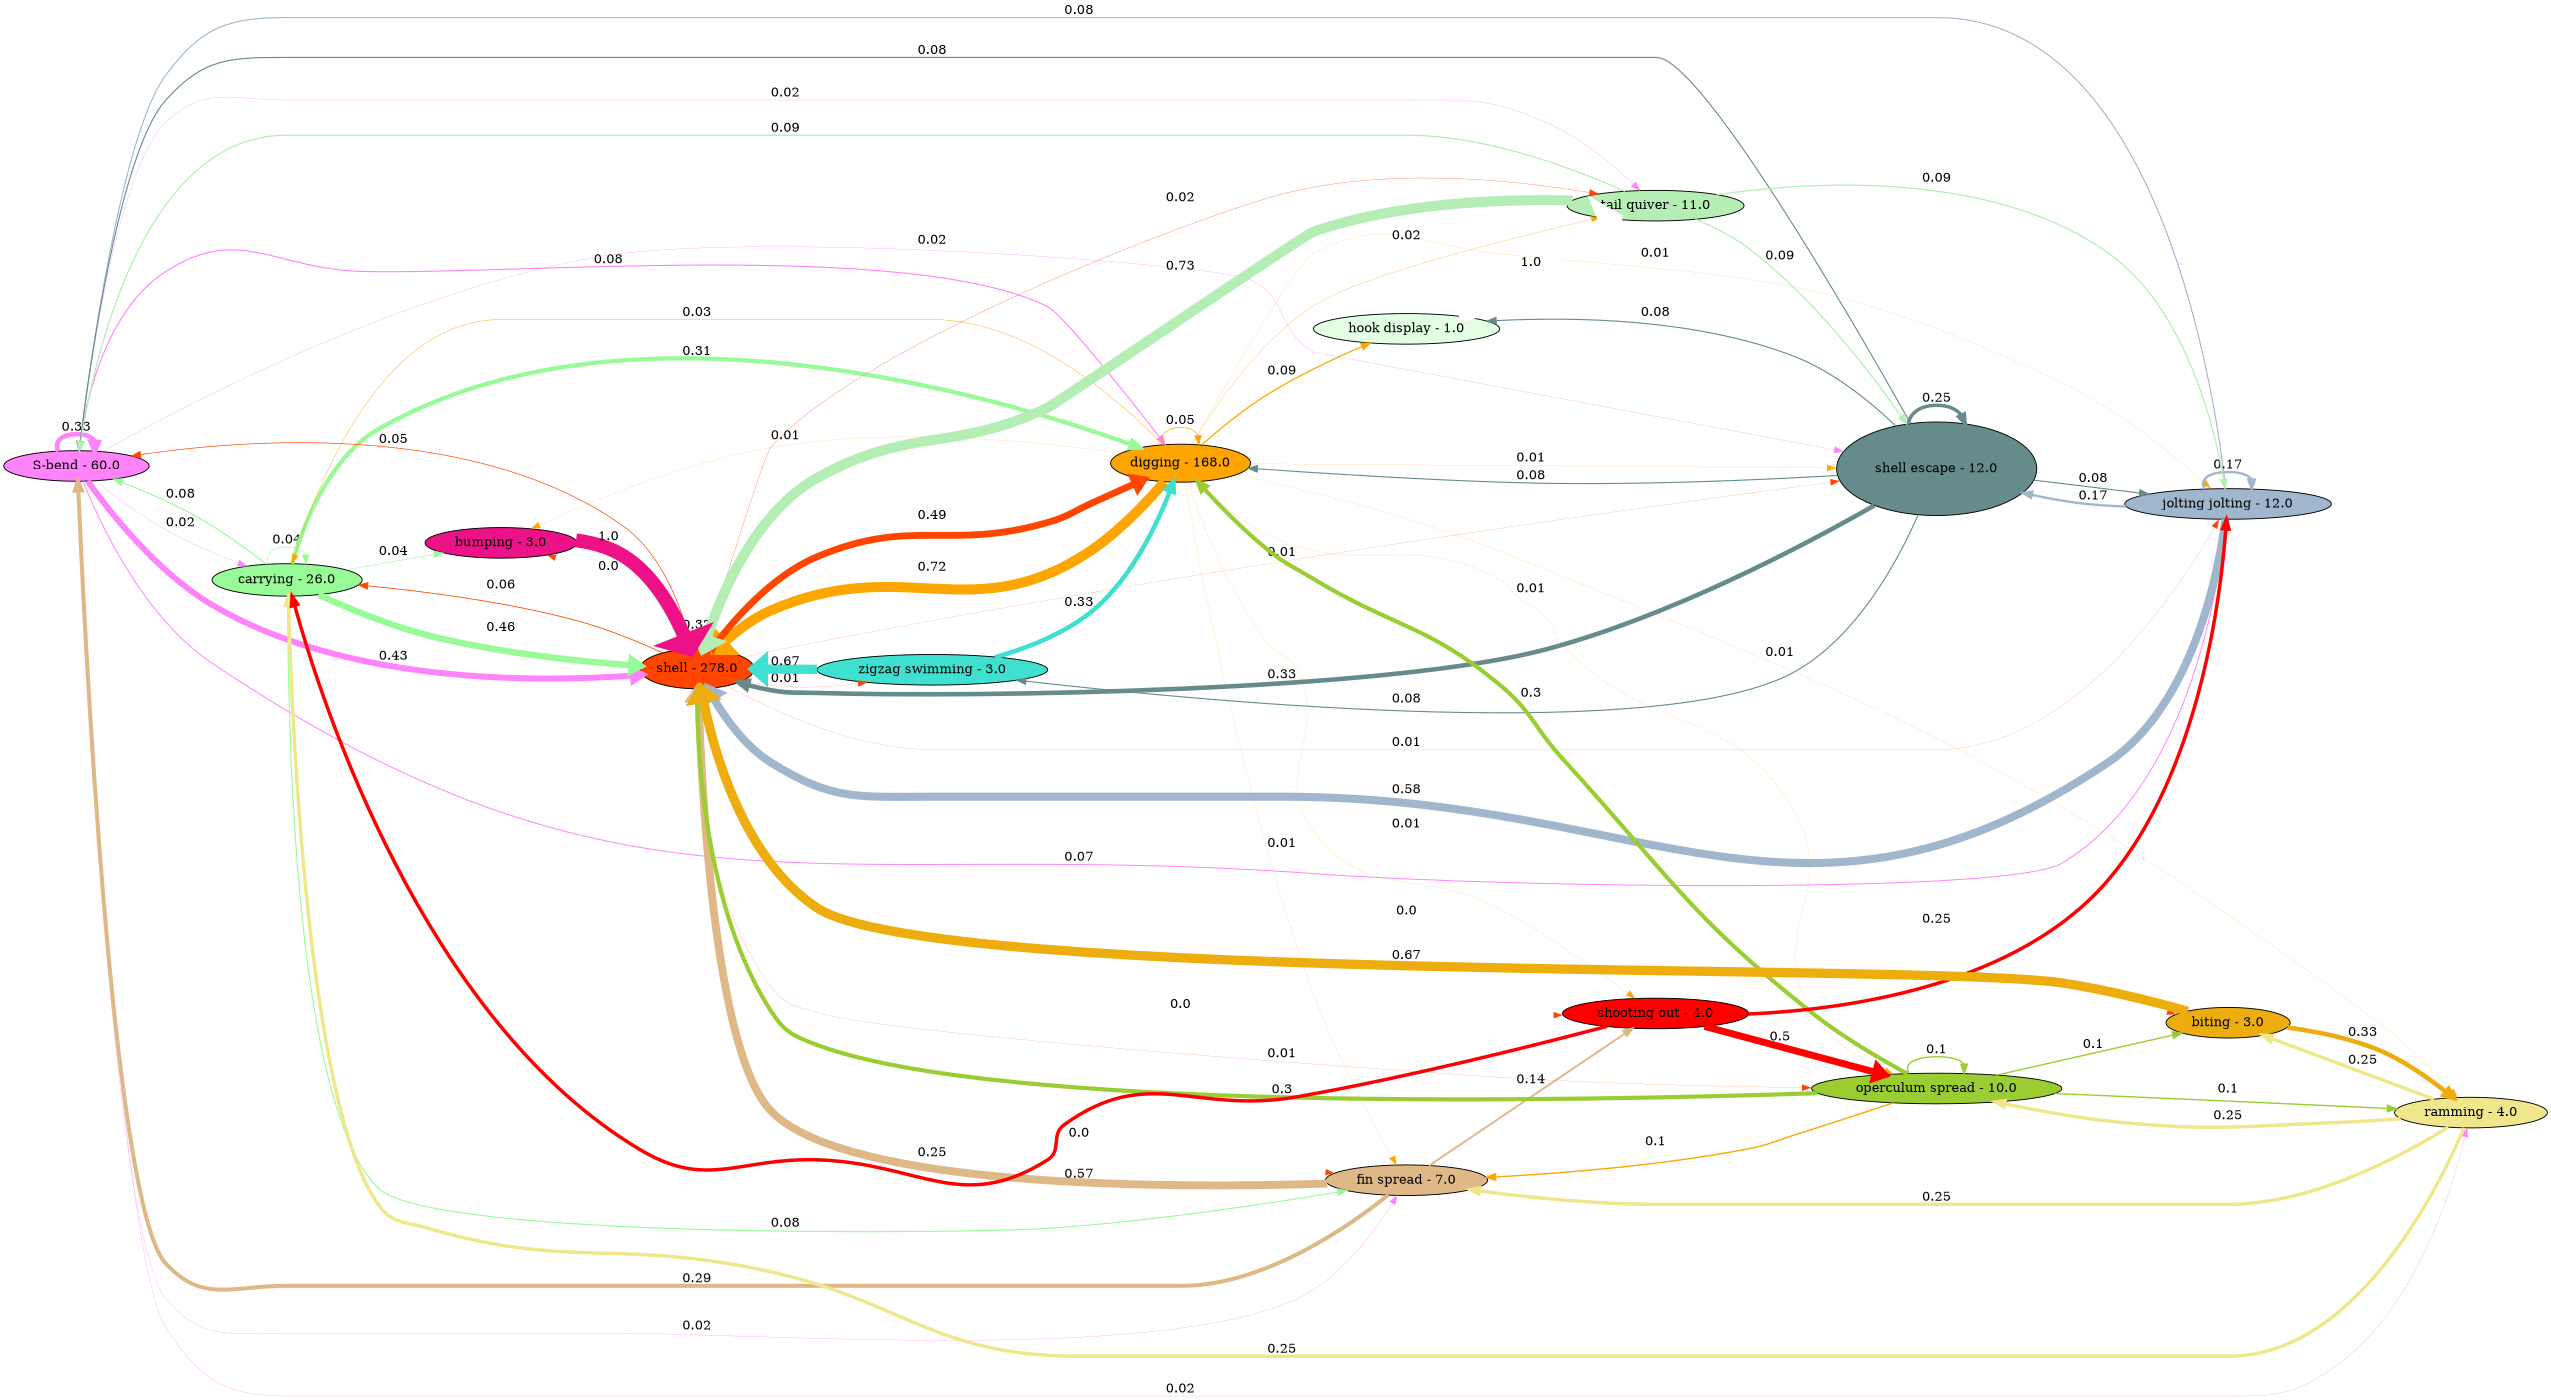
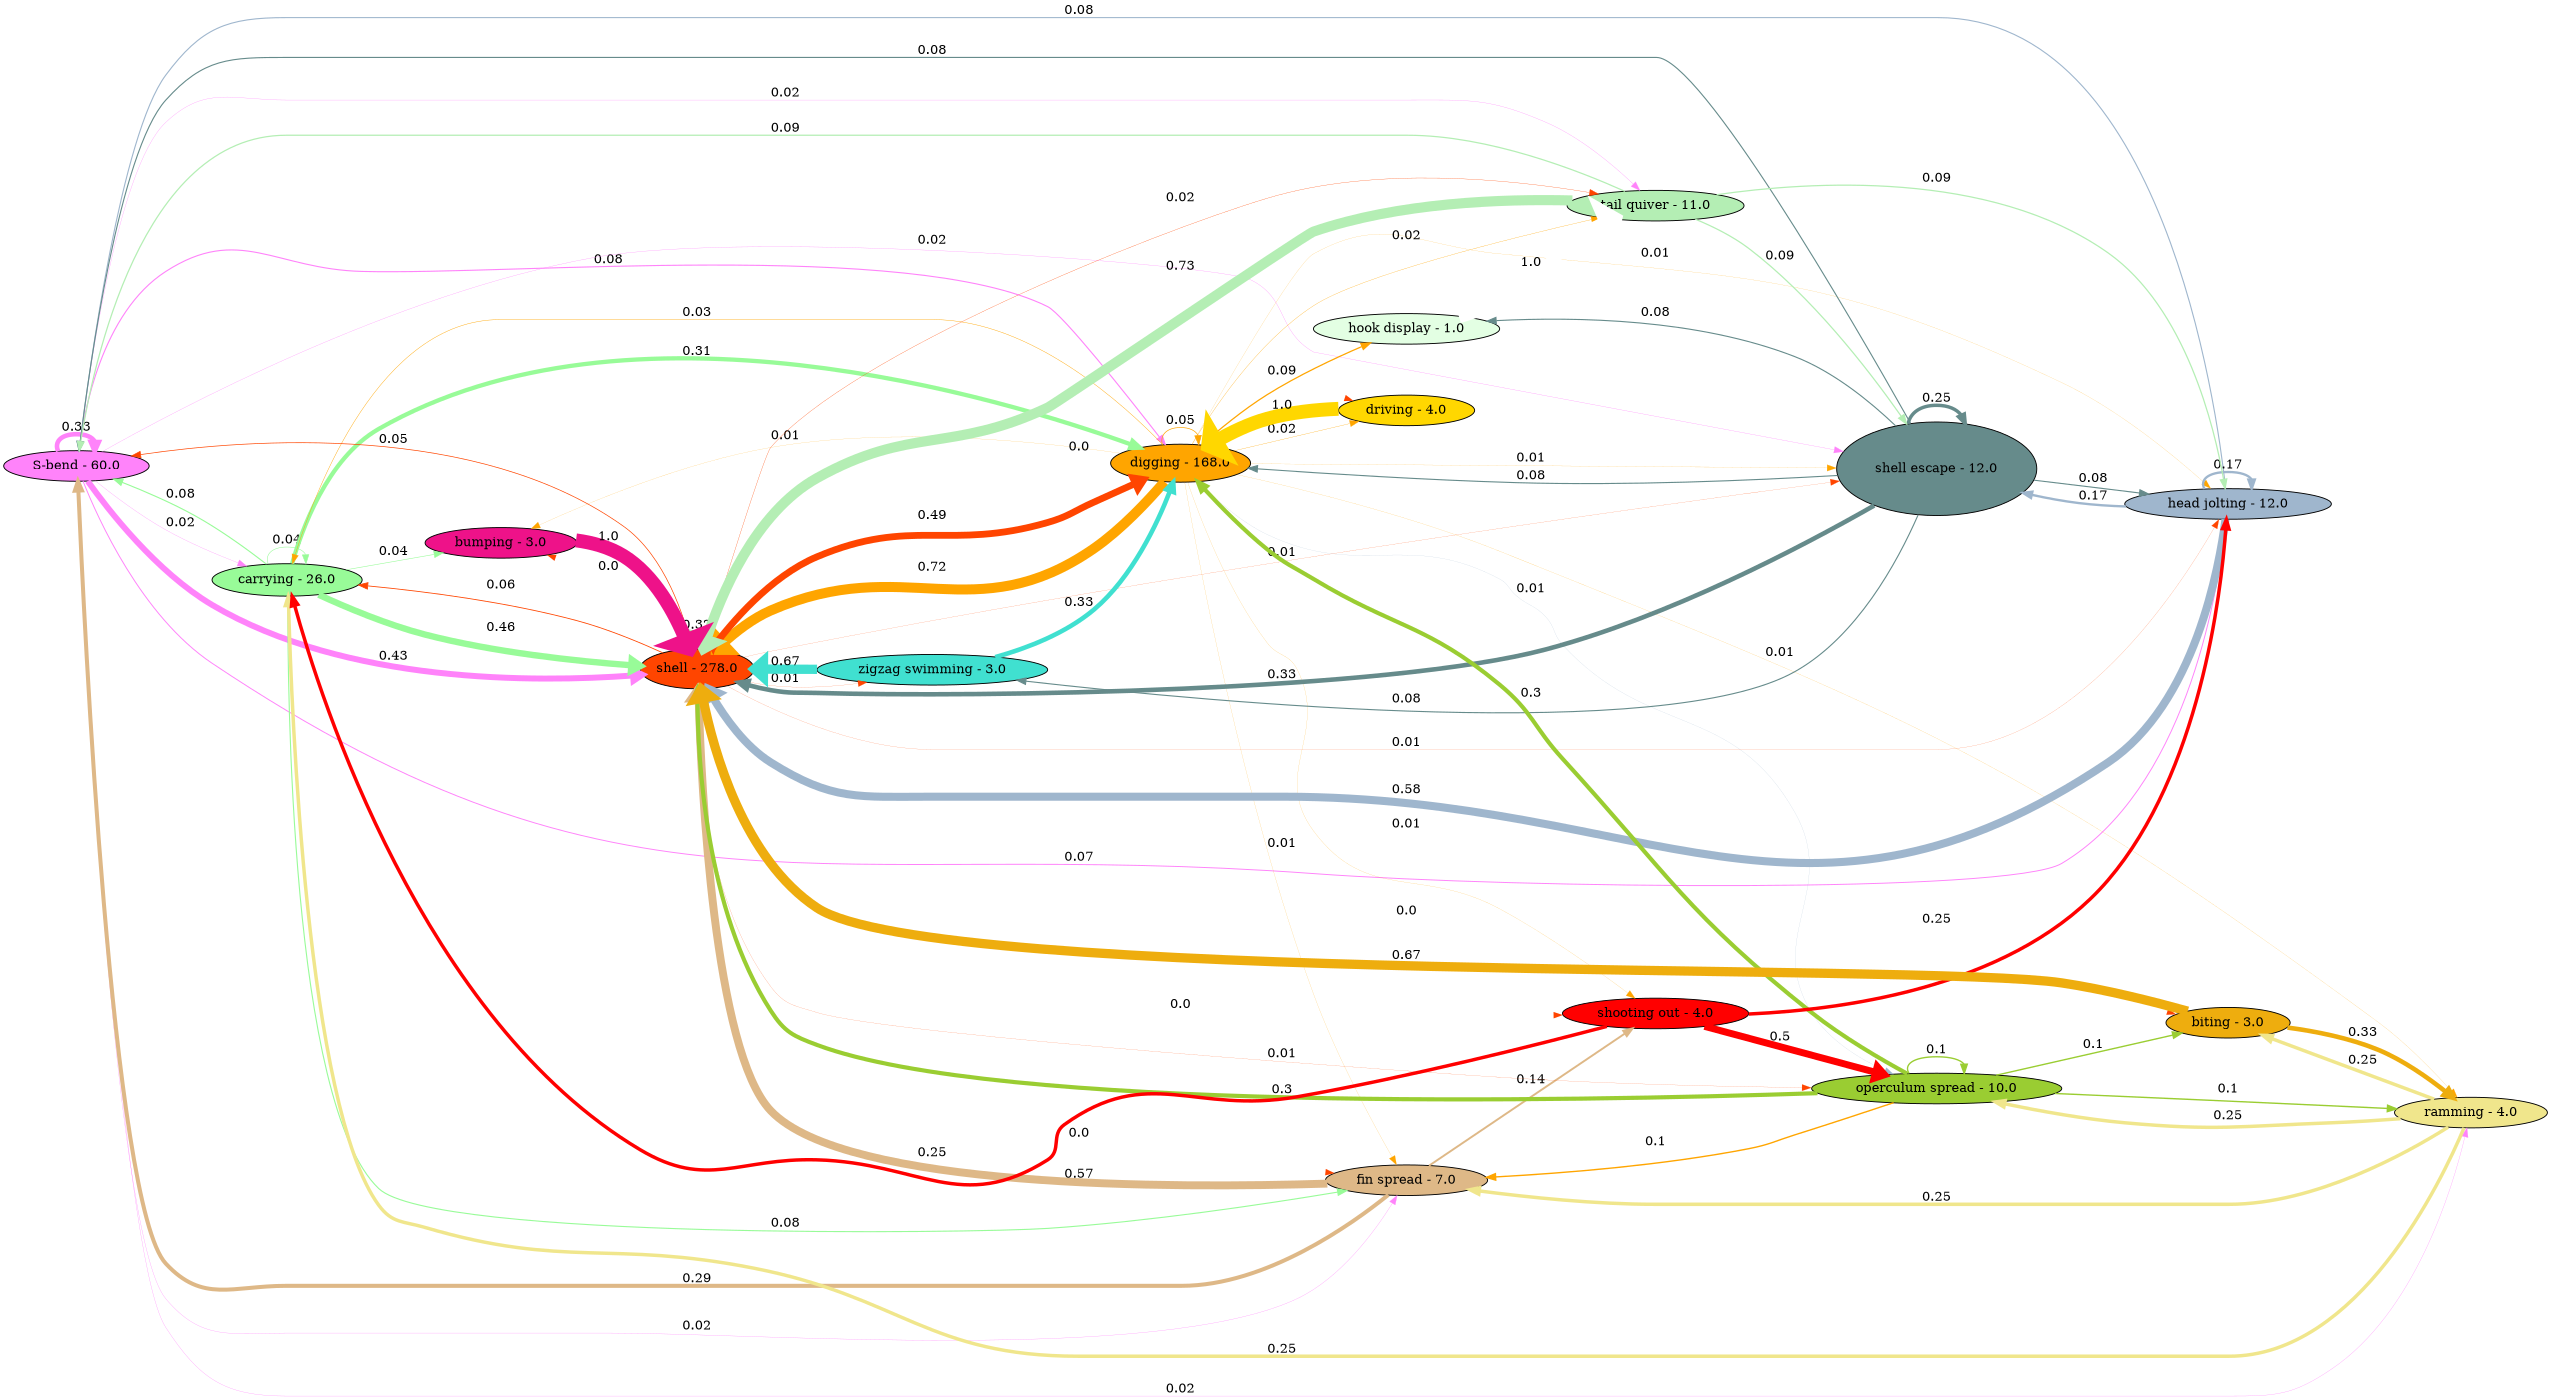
none -> (1407, 410)
(2228, 504) -> (2228, 504)
(1631, 697) -> (1631, 697)
